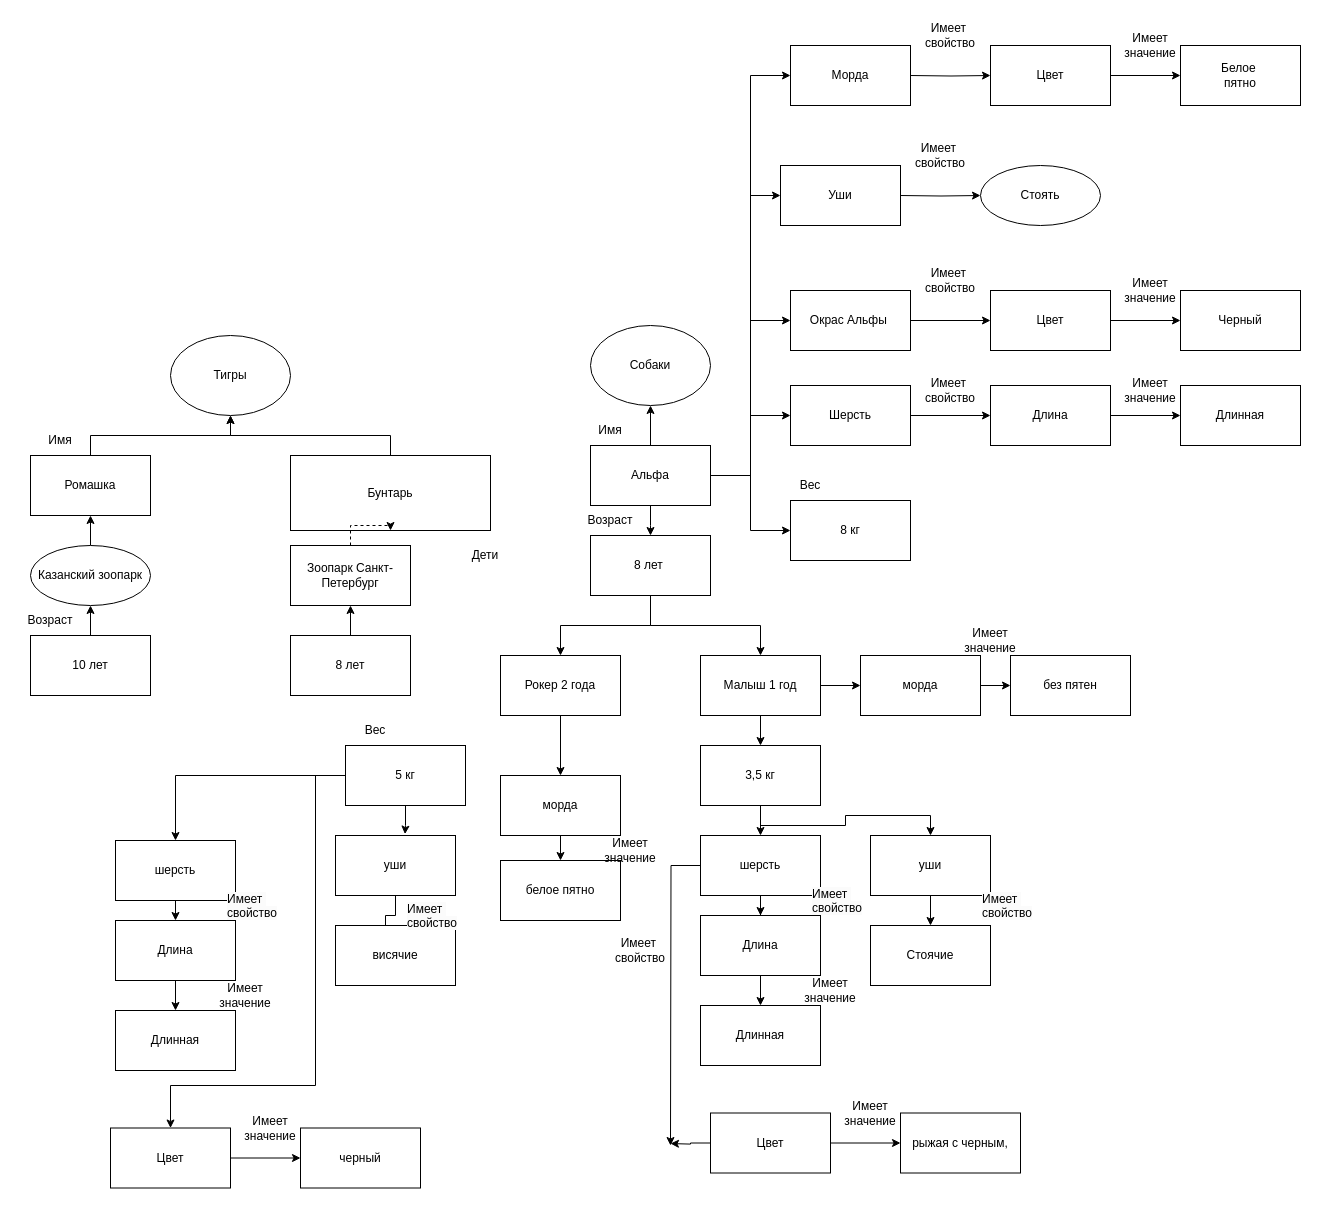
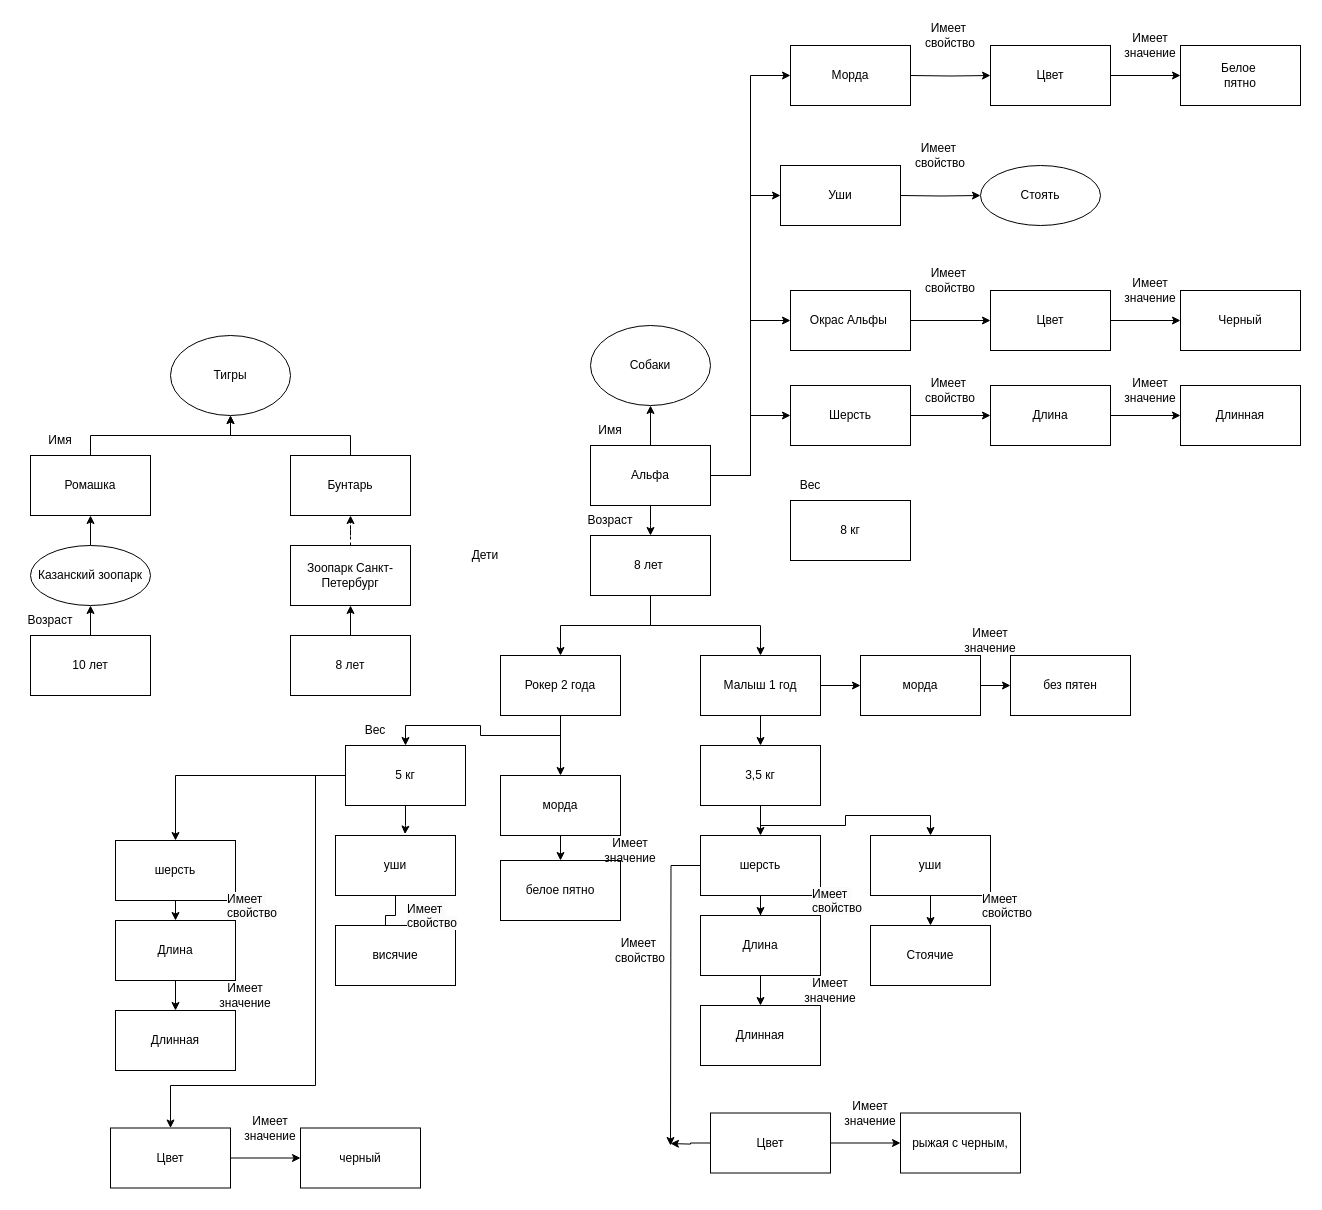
(391, 493) -> (351, 486)
(751, 521) -> none
none -> (481, 726)
